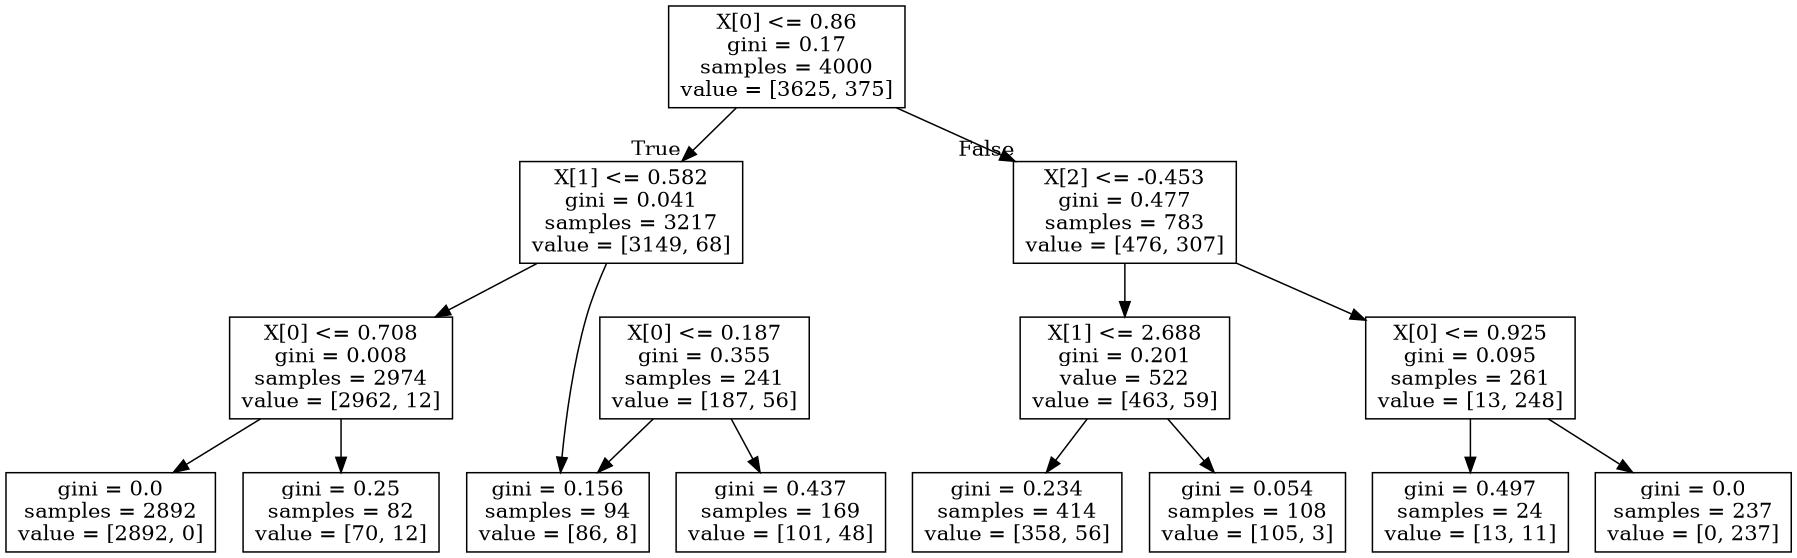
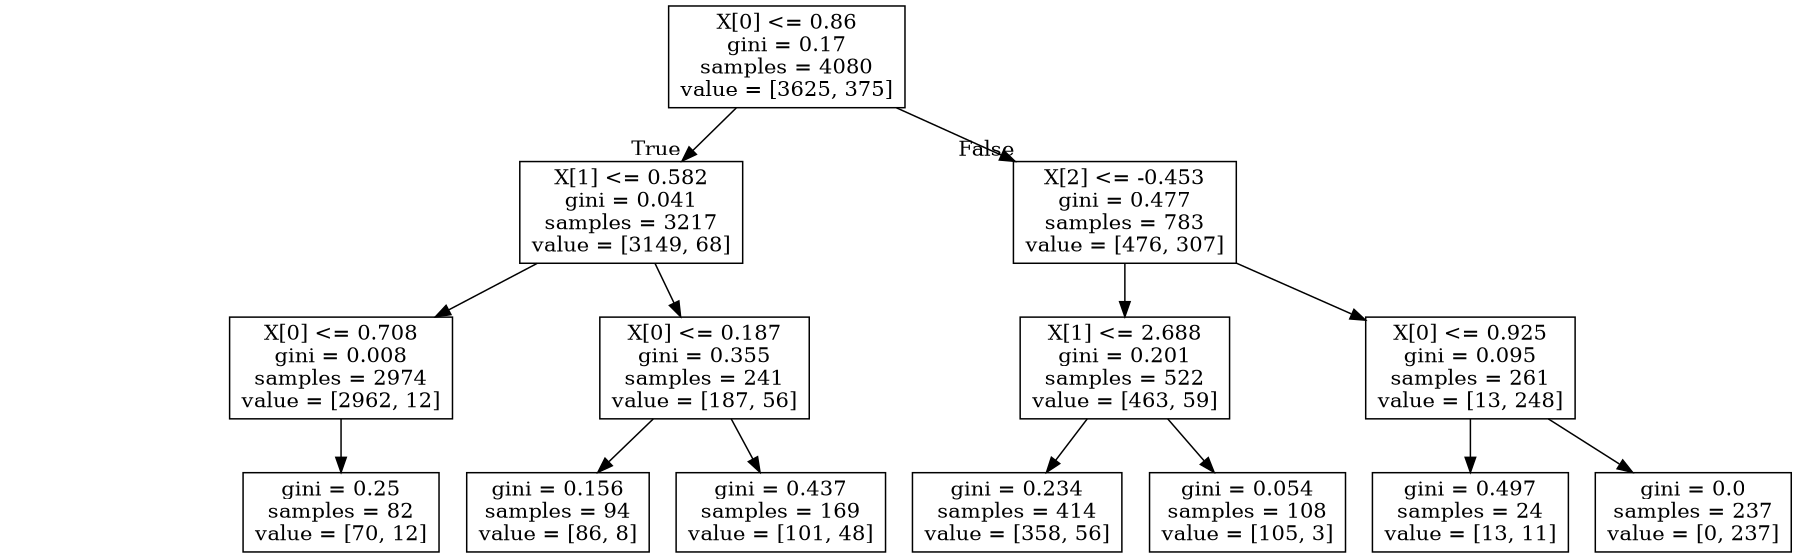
(787, 57) -> (787, 57)
(576, 358) -> (665, 283)
(1125, 368) -> (1125, 368)
(111, 512) -> none
